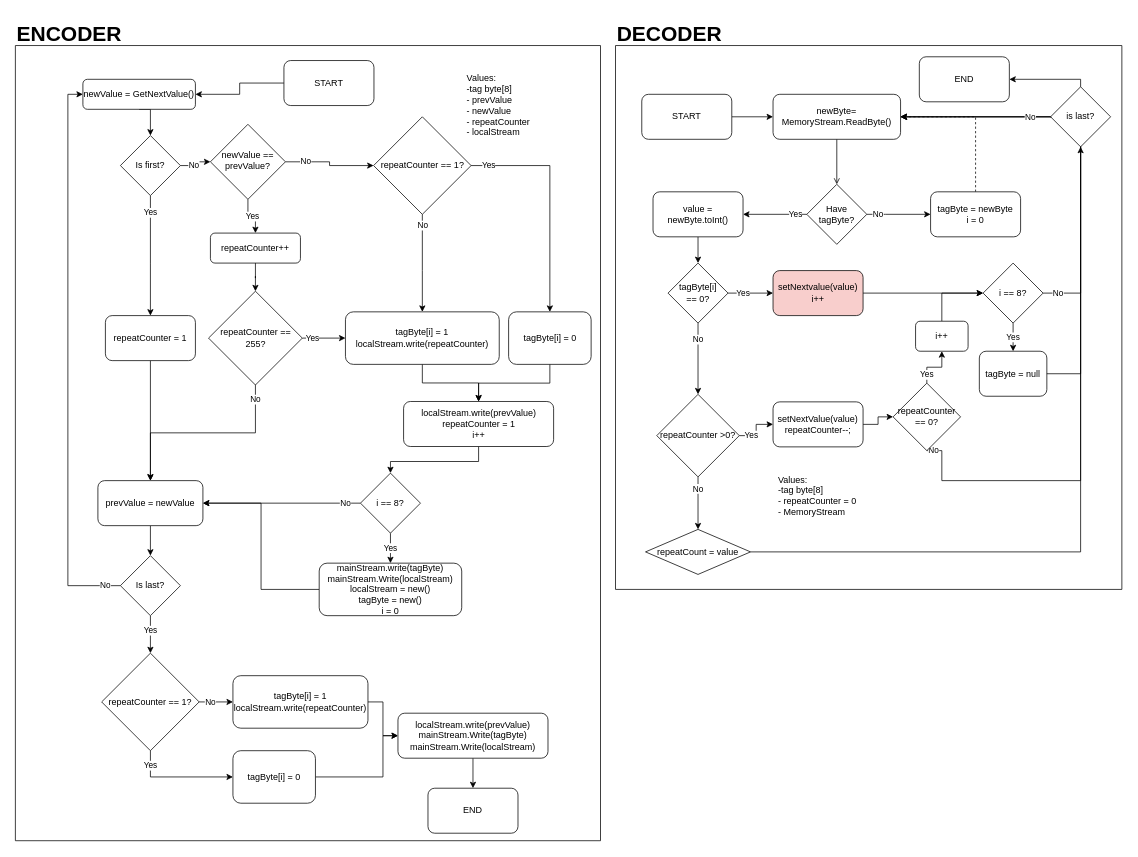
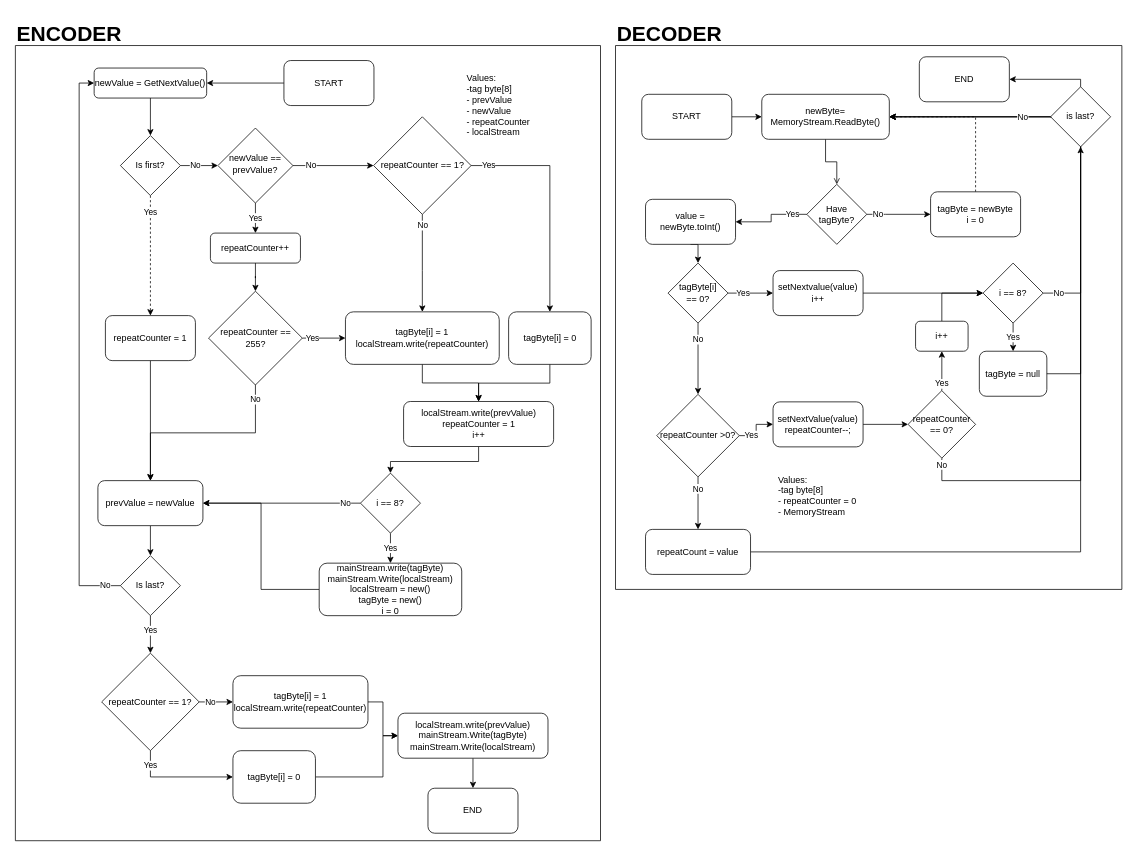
(139, 94) -> (150, 83)
(837, 117) -> (825, 117)
(248, 162) -> (255, 165)
(698, 214) -> (690, 222)
(150, 263) -> (150, 263)
(818, 293) -> (818, 293)
(927, 417) -> (942, 424)
(698, 552) -> (698, 552)
